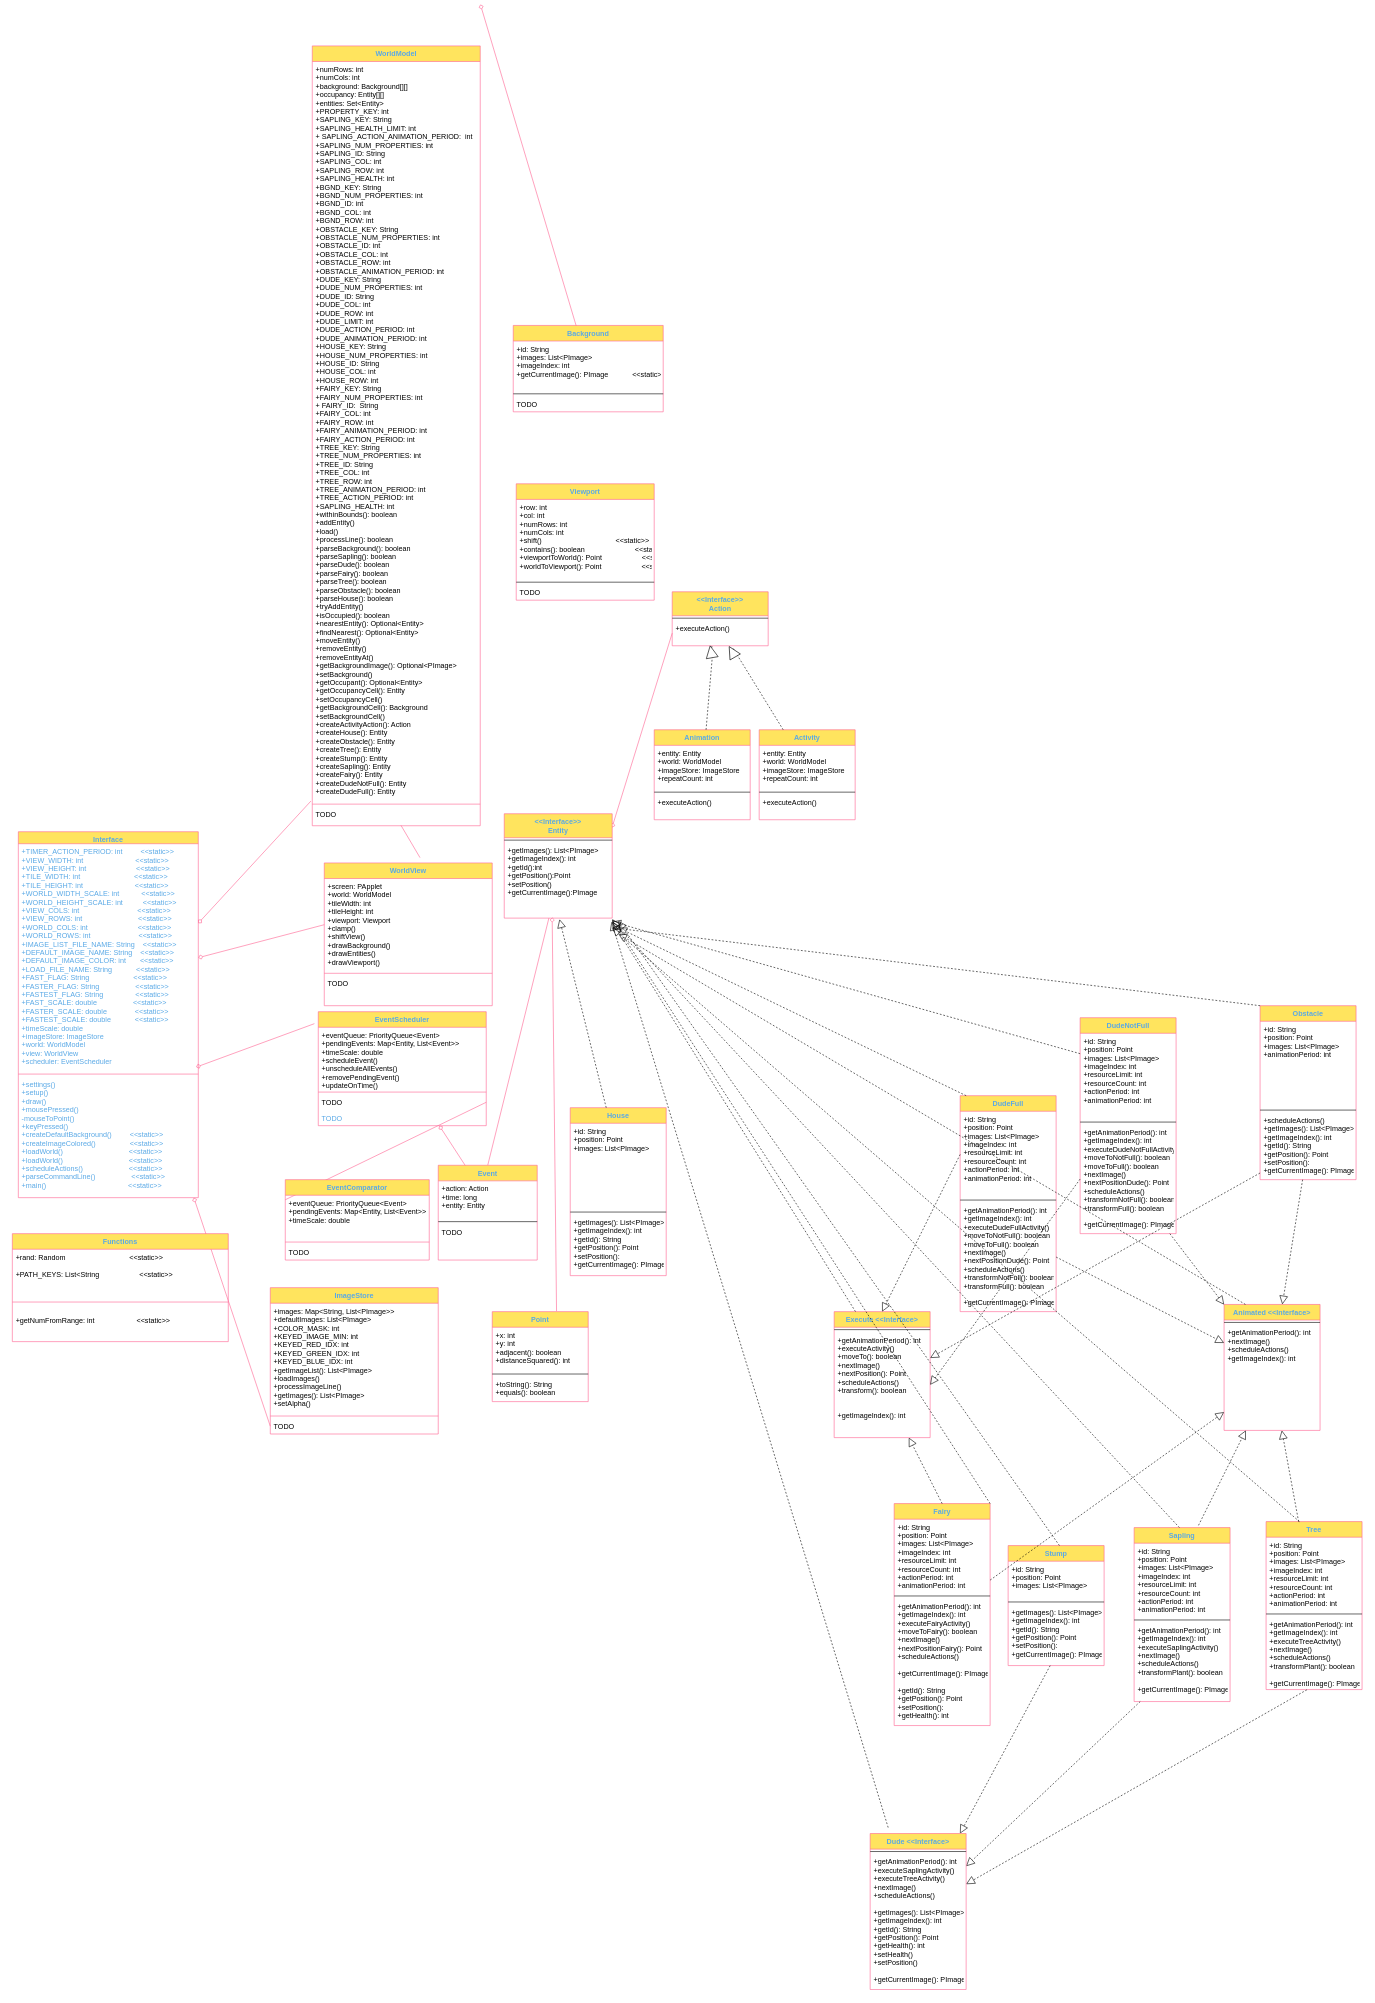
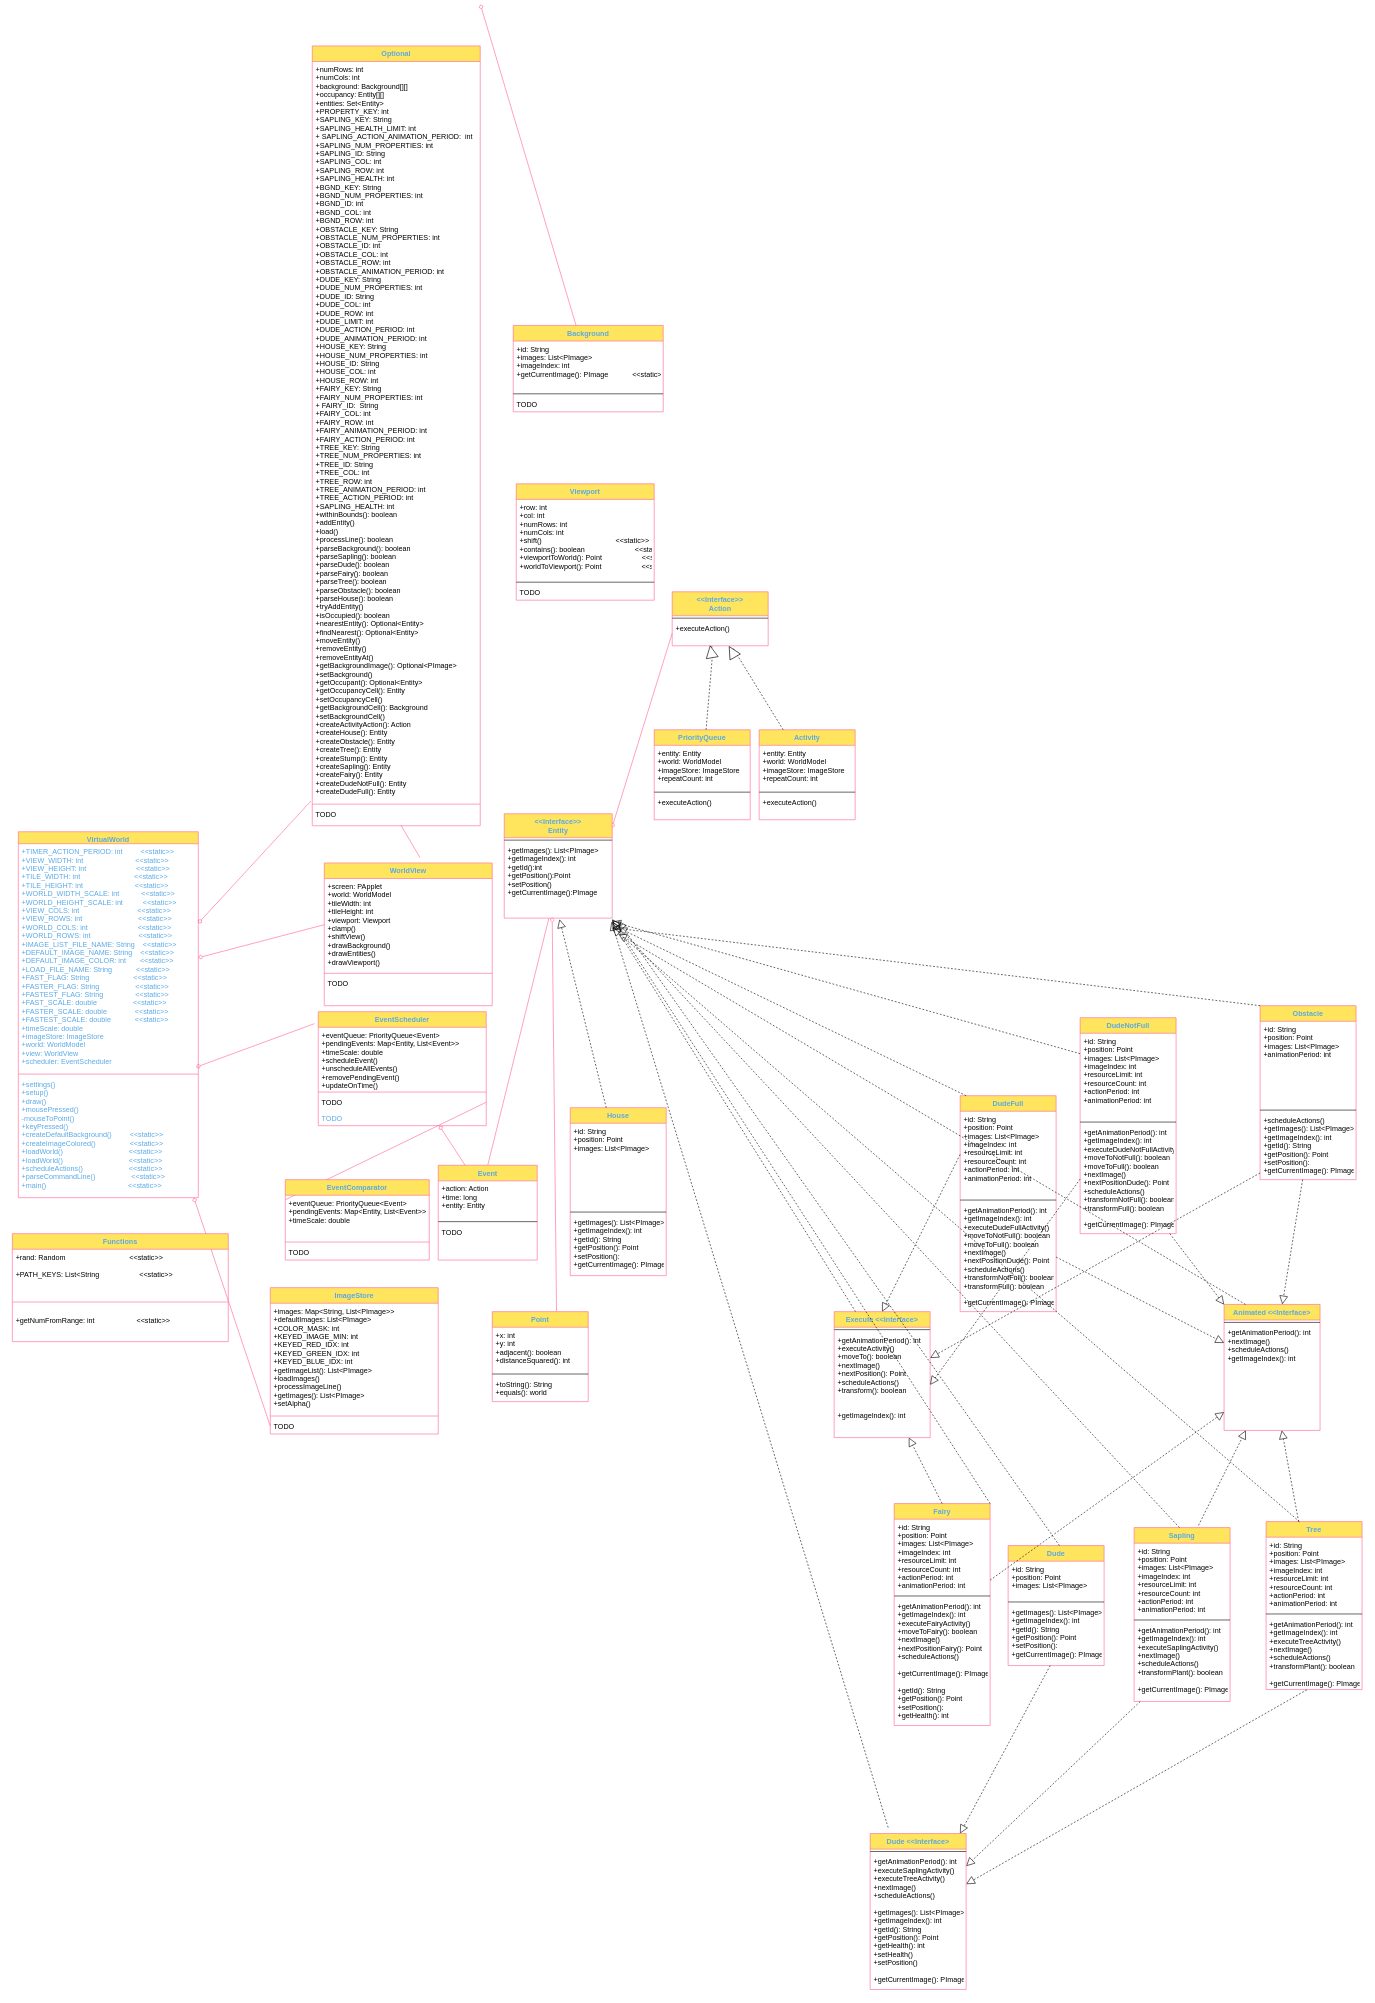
(396, 54) -> (396, 54)
(702, 738) -> (702, 738)
(108, 840) -> (108, 840)
(530, 1385) -> (530, 1385)
(1056, 1554) -> (1056, 1554)
